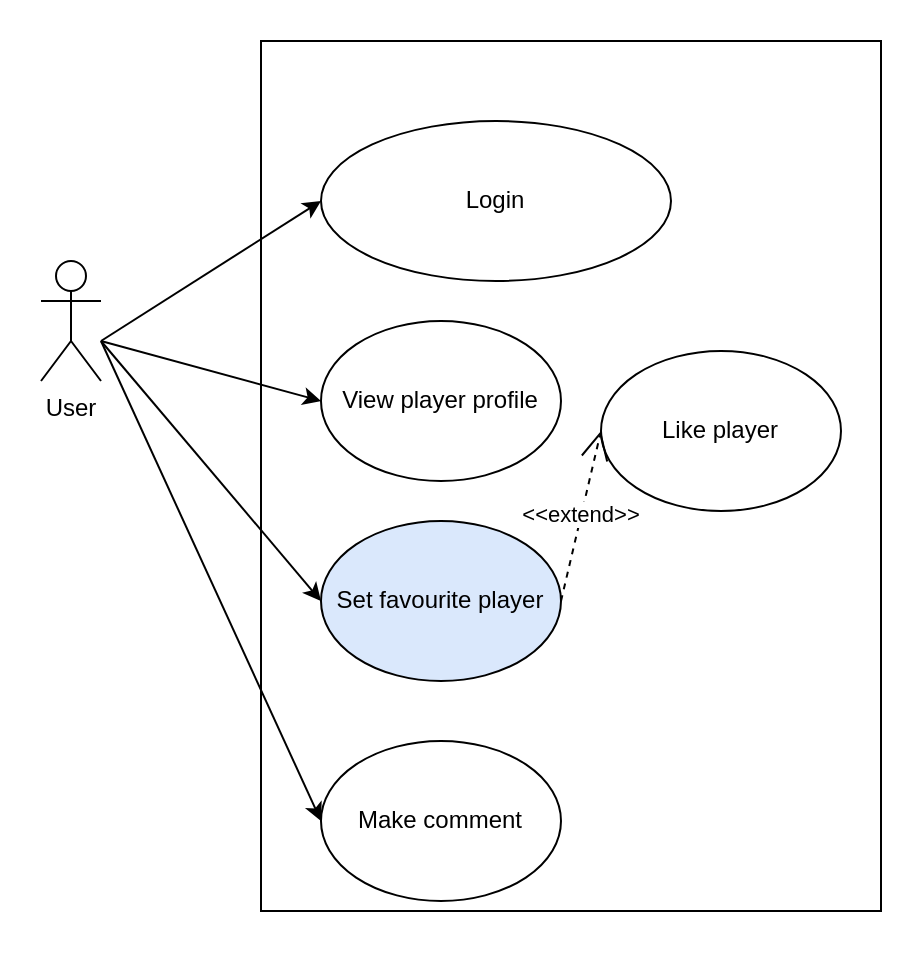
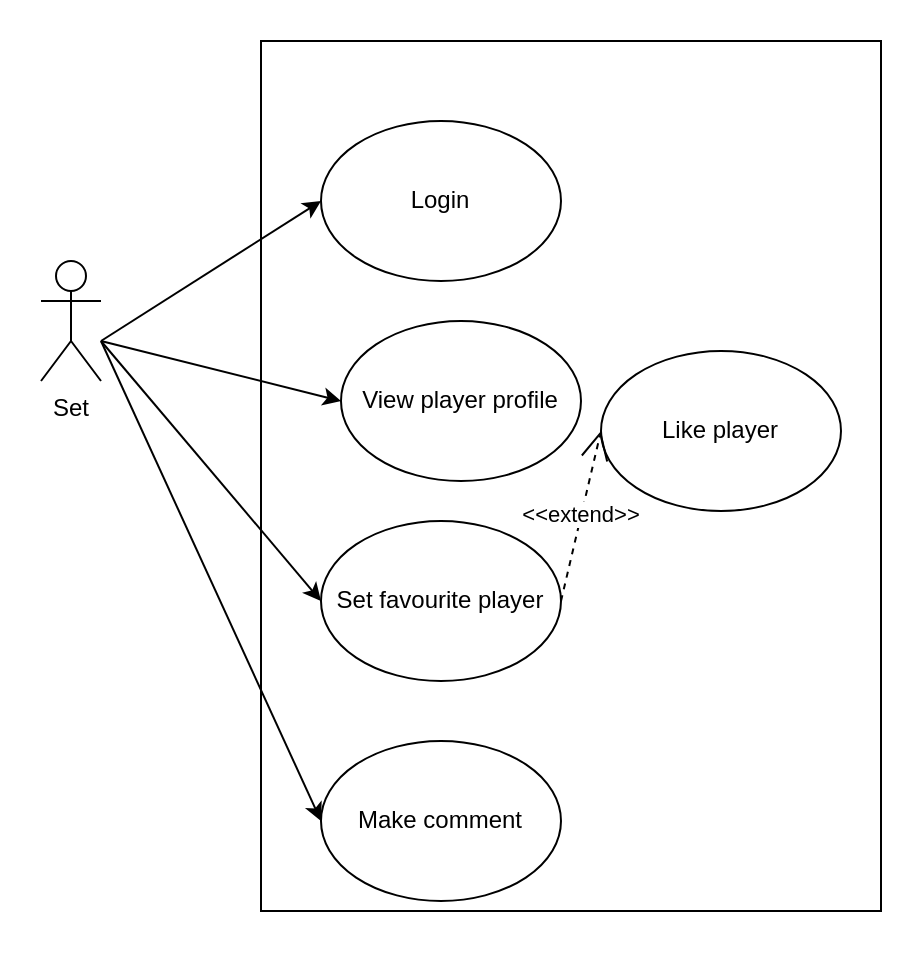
(496, 201) -> (441, 201)
(441, 401) -> (461, 401)
(72, 409) -> (72, 409)
(441, 601) -> (441, 601)
